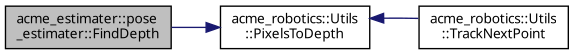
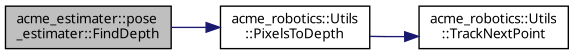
(401, 18) -> (387, 37)
